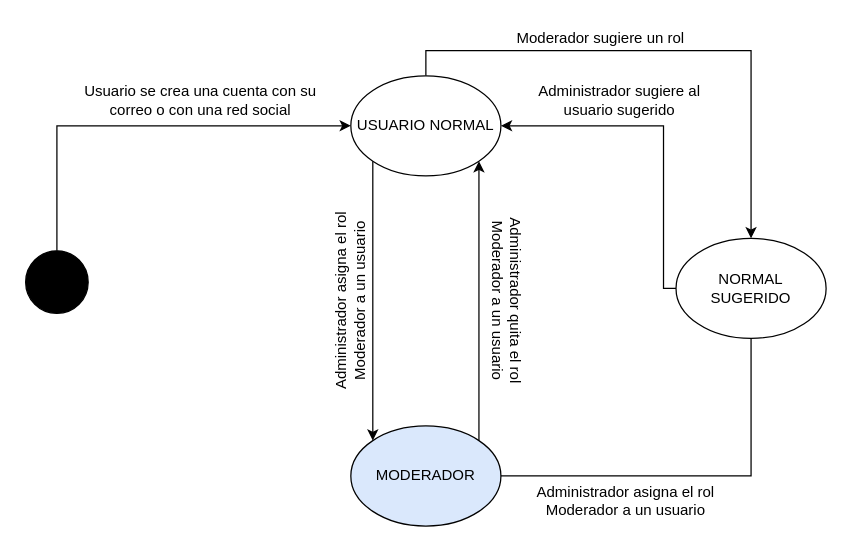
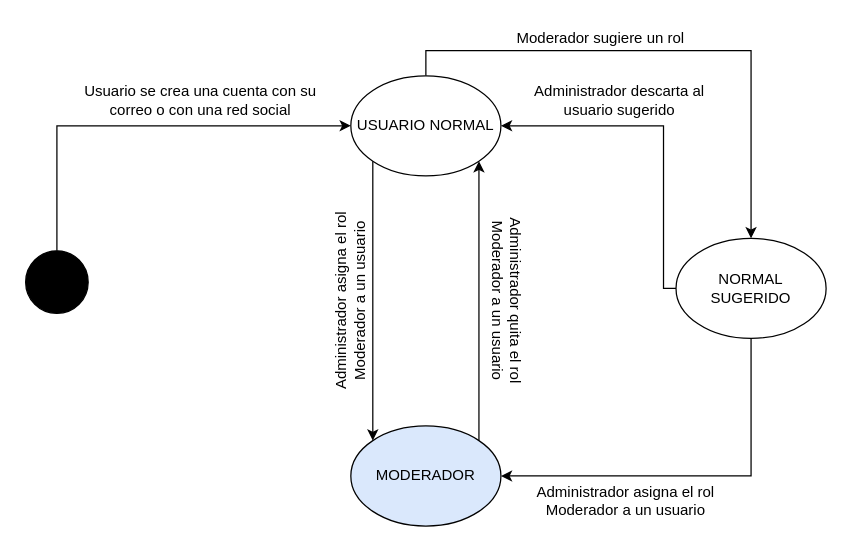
(619, 101) -> (619, 101)
(507, 476) -> (511, 476)
